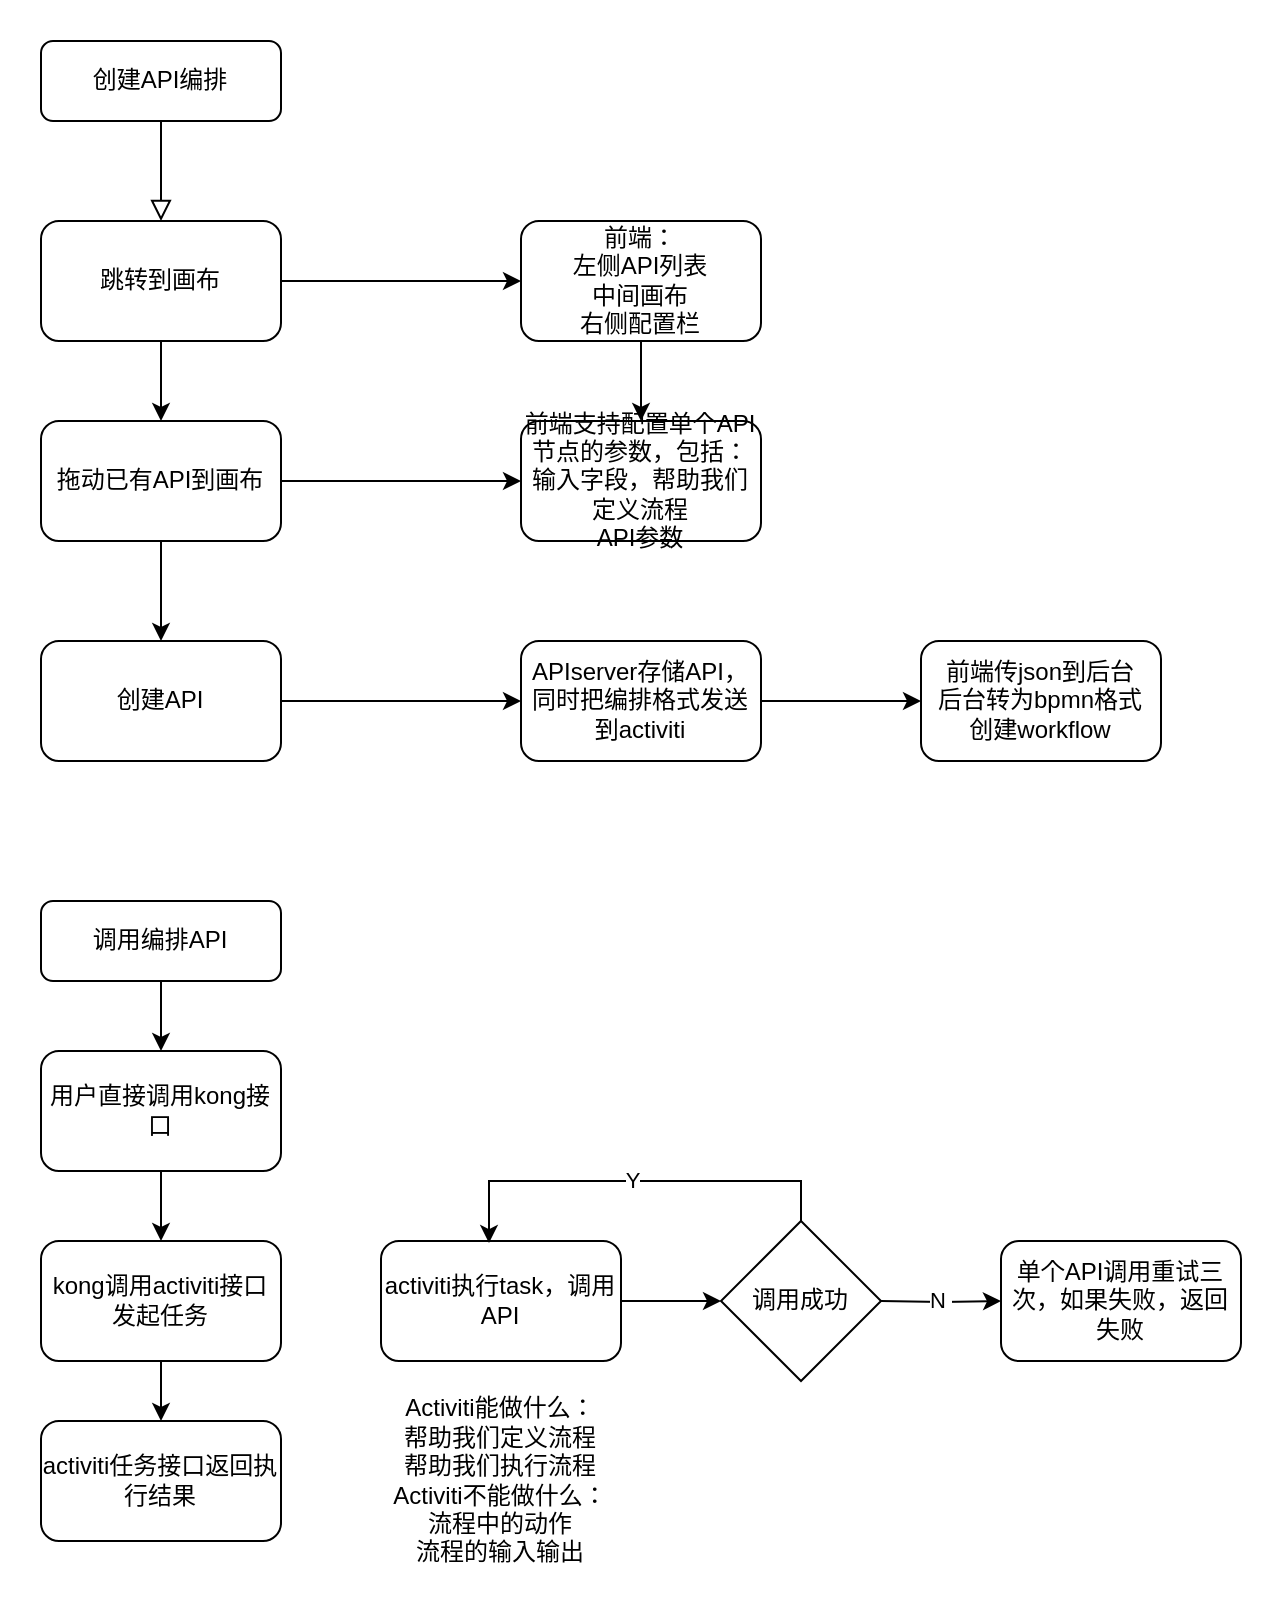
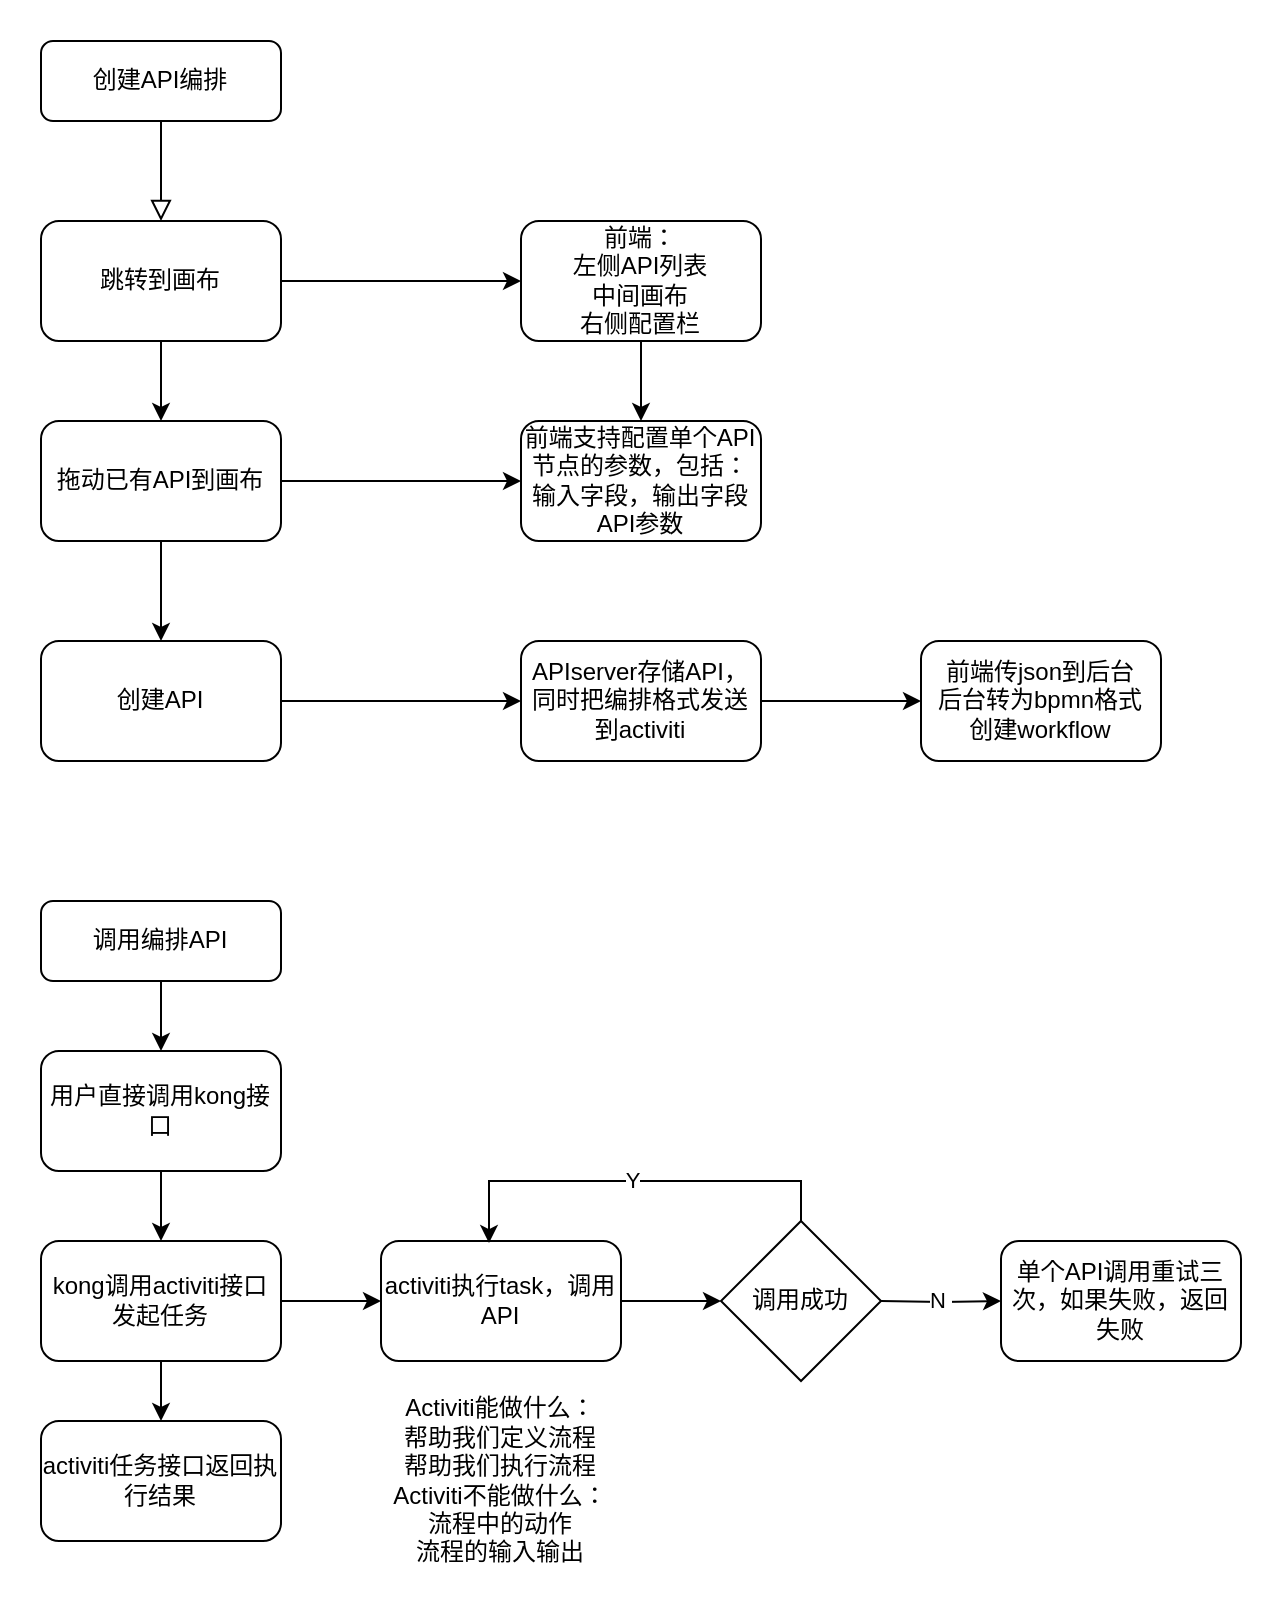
(641, 481) -> (641, 481)
none -> (324, 1301)
